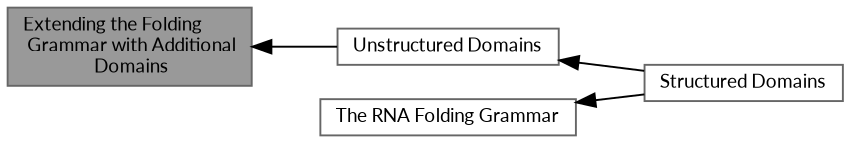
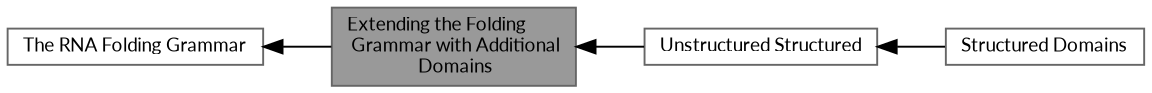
(448, 47) -> (761, 47)
(620, 97) -> (307, 47)
